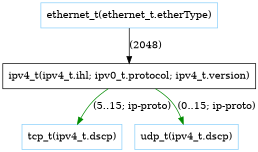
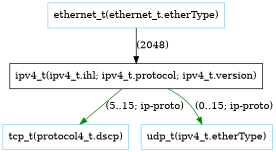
(129, 76) -> (136, 76)
(72, 137) -> (66, 137)
(187, 137) -> (207, 137)
